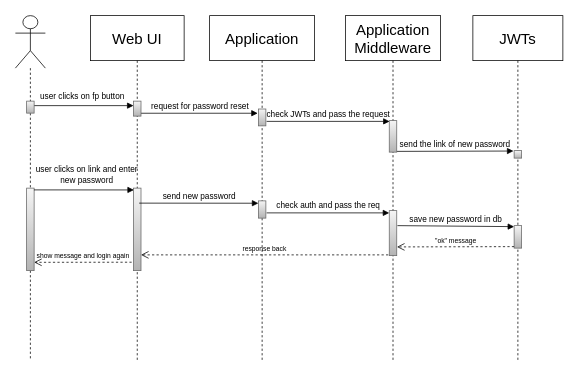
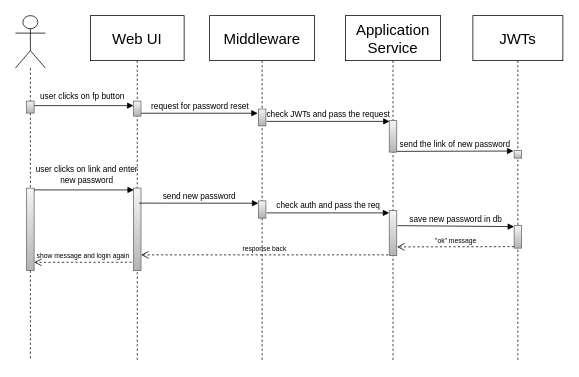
(262, 38) -> (262, 38)
(393, 38) -> (393, 38)
